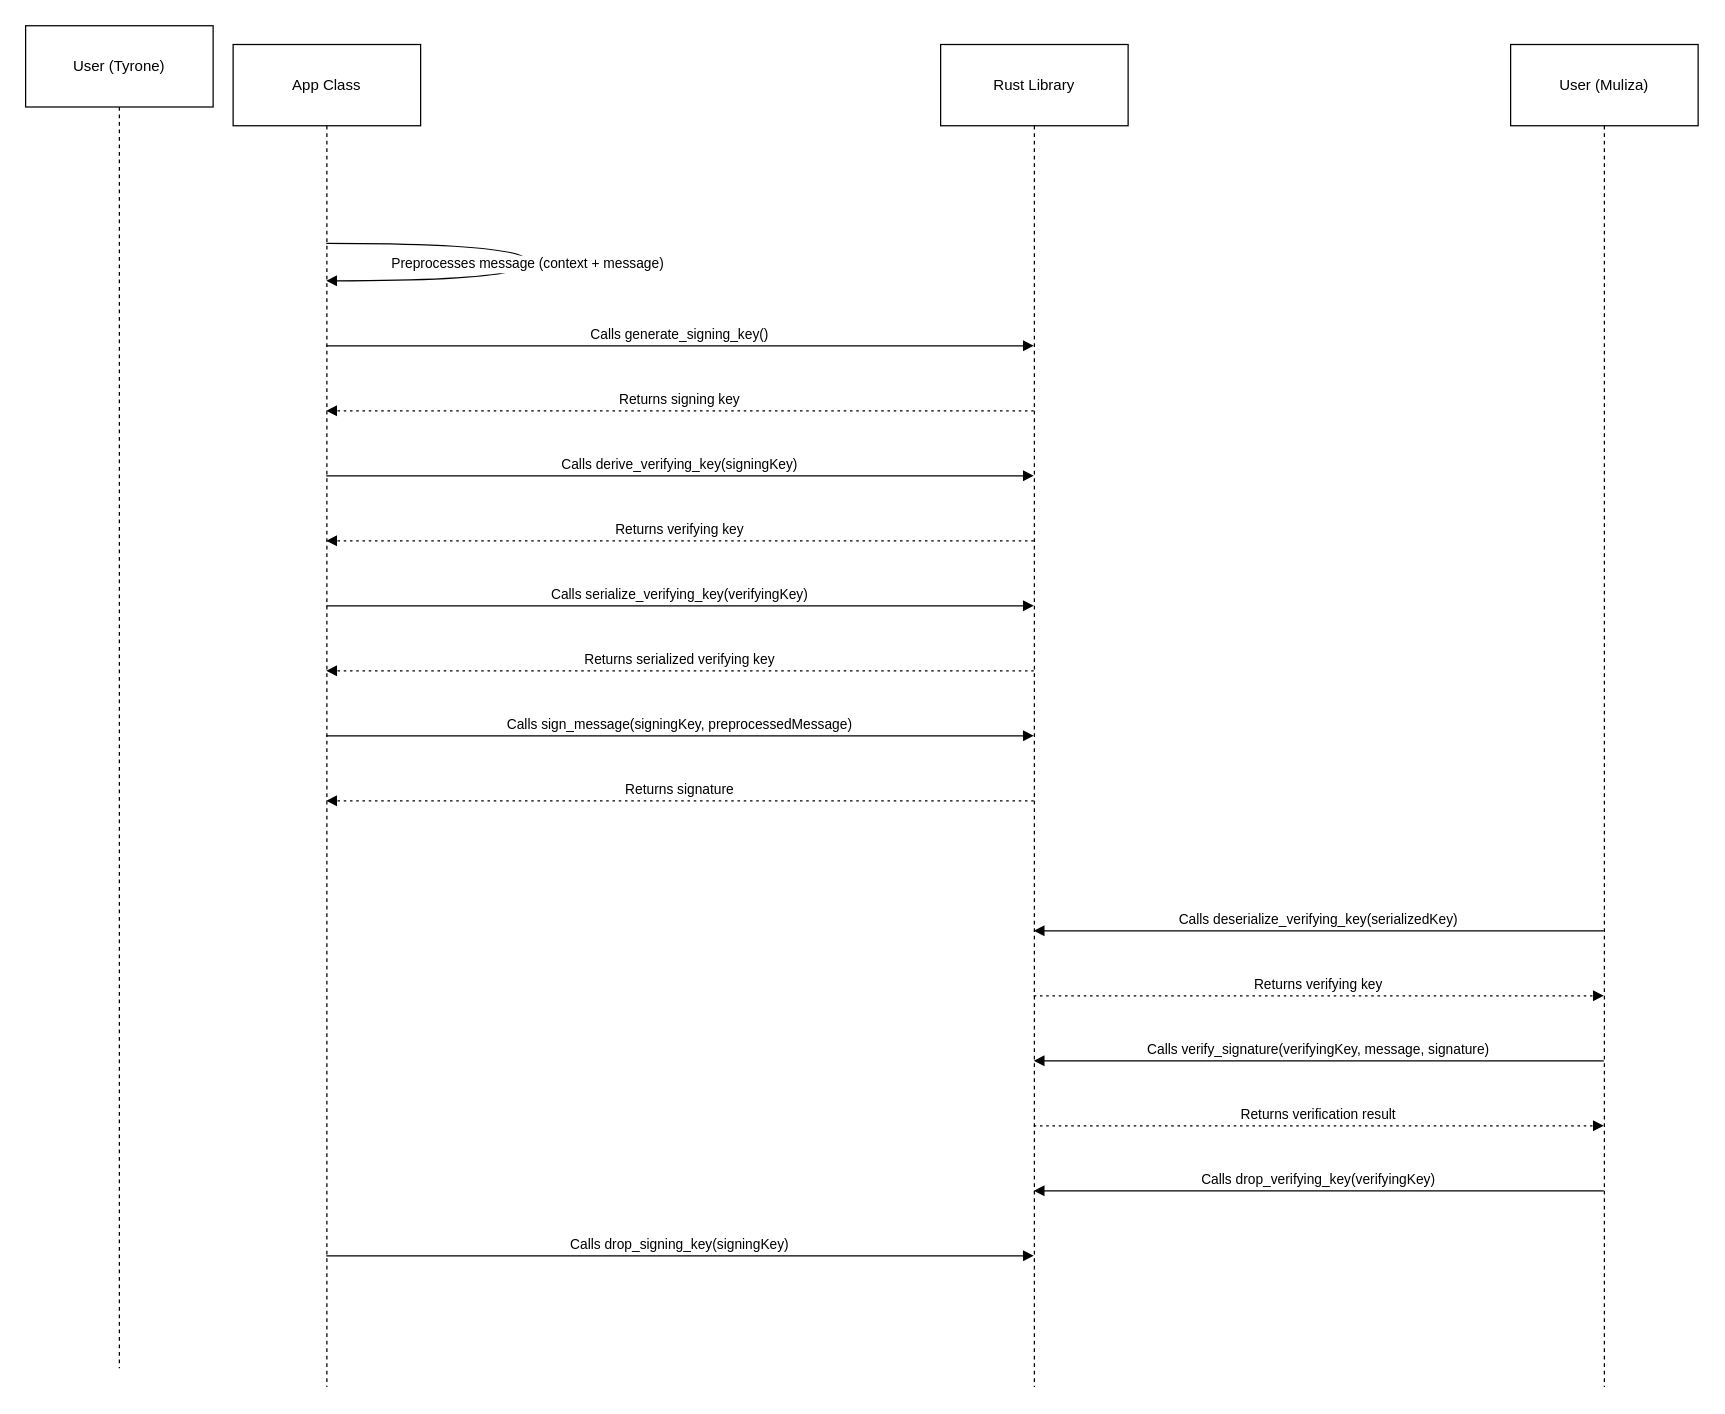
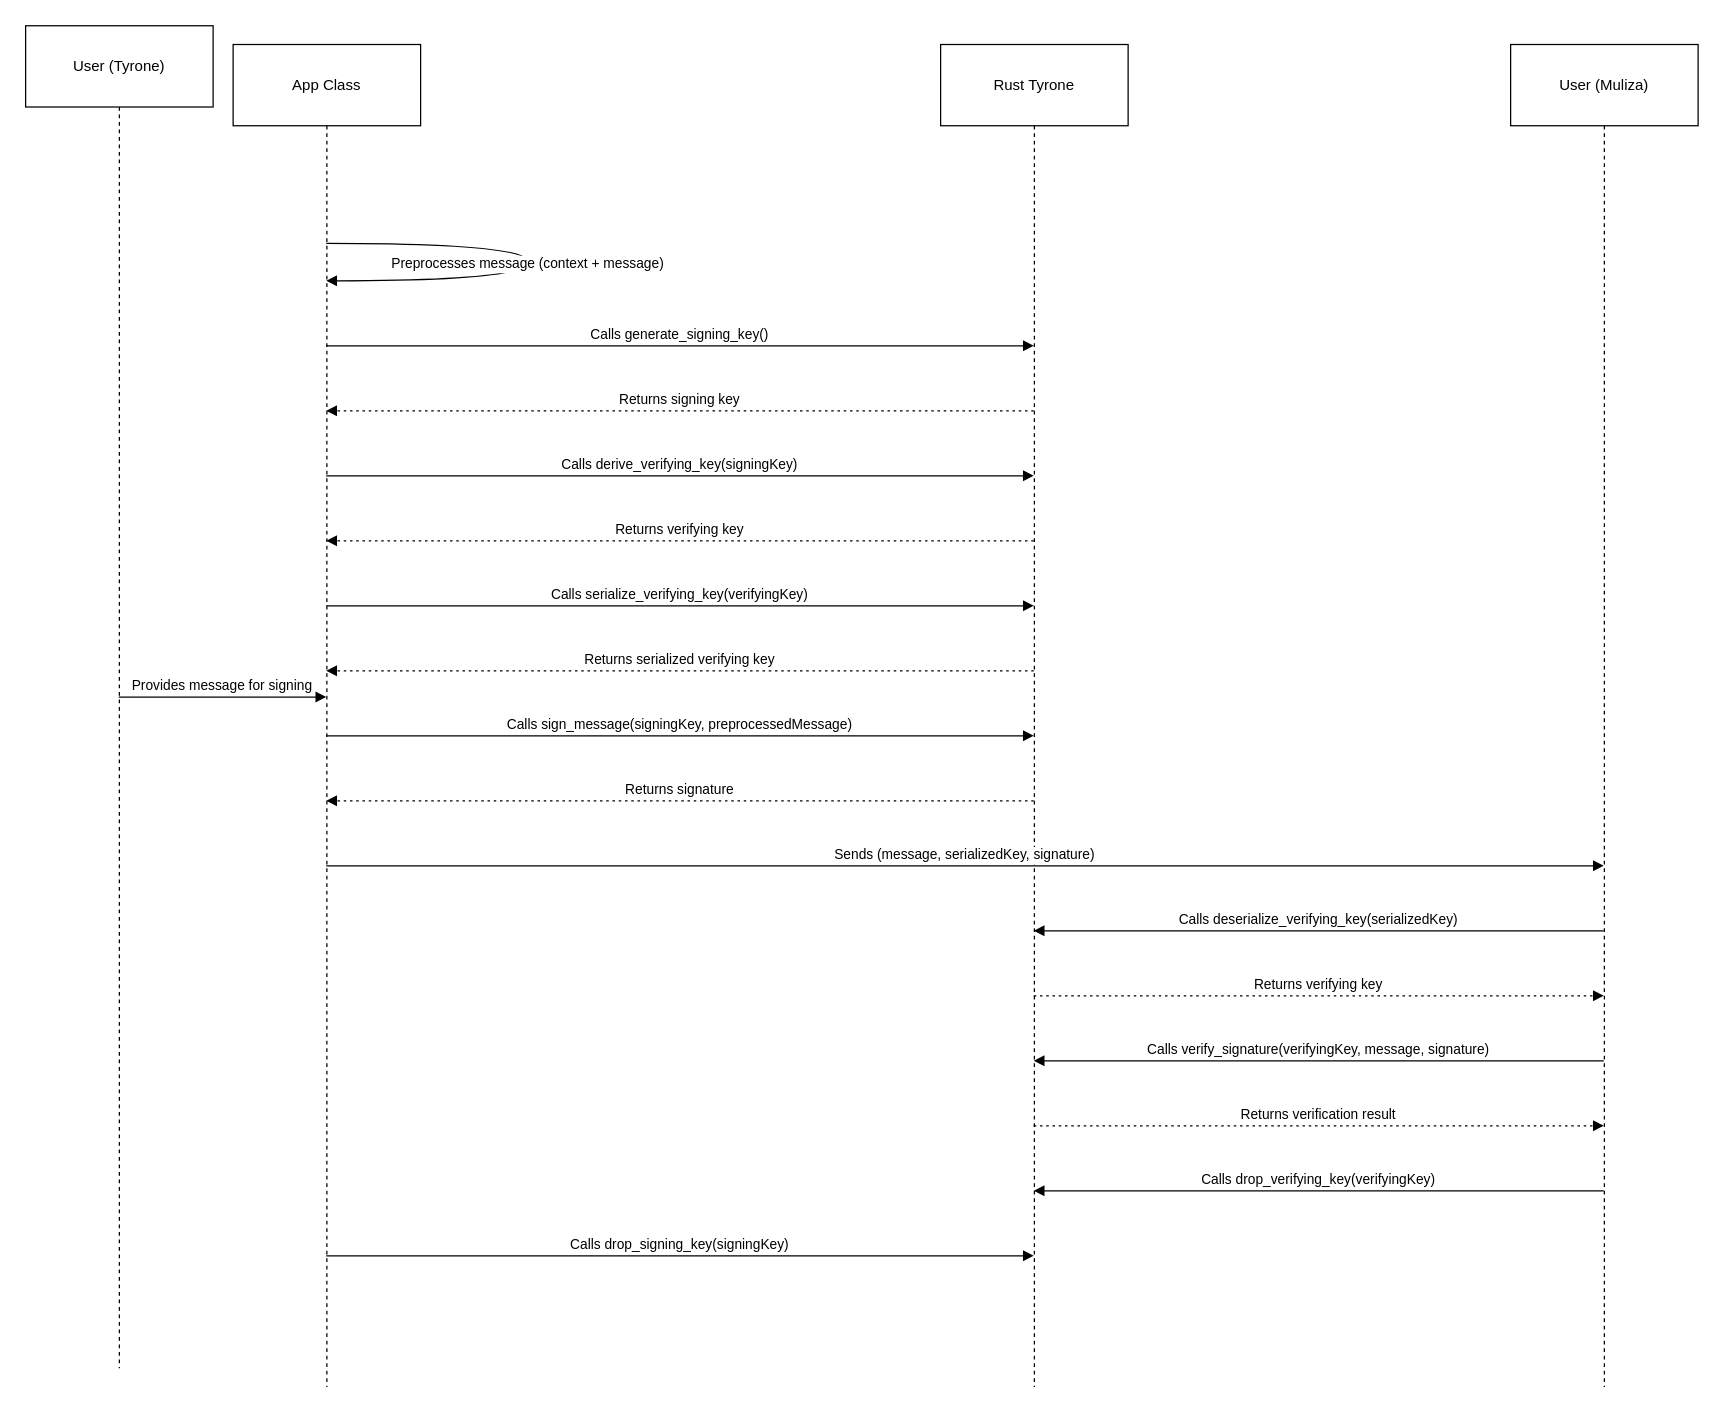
(1034, 86) -> (1034, 86)
none -> (219, 697)
none -> (961, 866)
